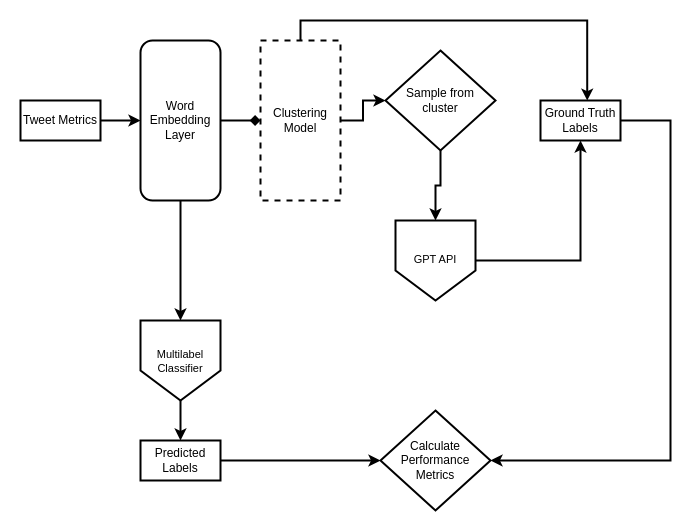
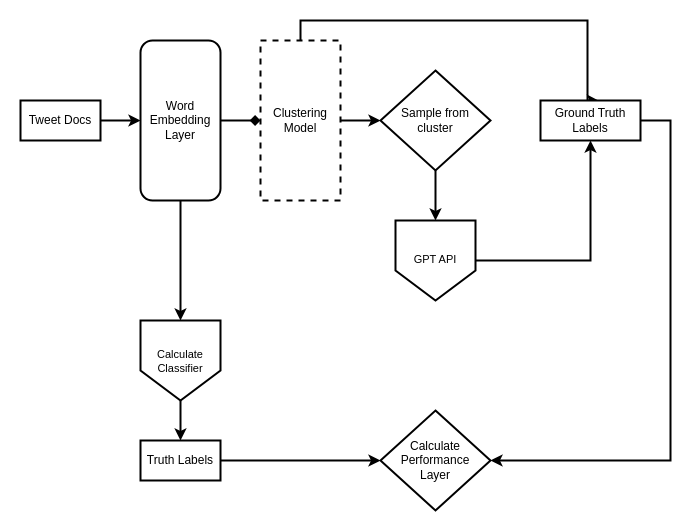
(441, 101) -> (436, 121)
(61, 121) -> (61, 121)
(581, 121) -> (591, 121)
(181, 362) -> (181, 362)
(181, 461) -> (181, 461)
(436, 461) -> (436, 461)
